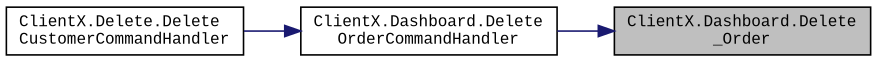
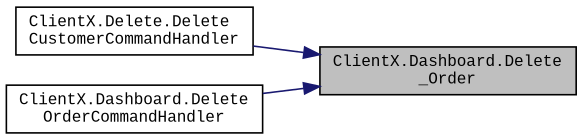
(264, 31) -> (279, 49)
